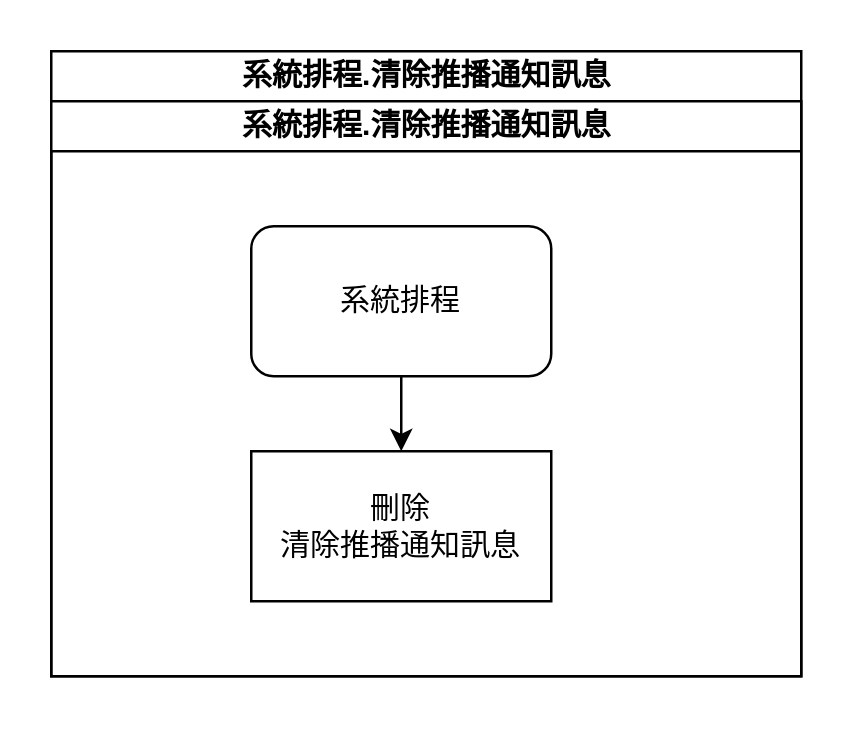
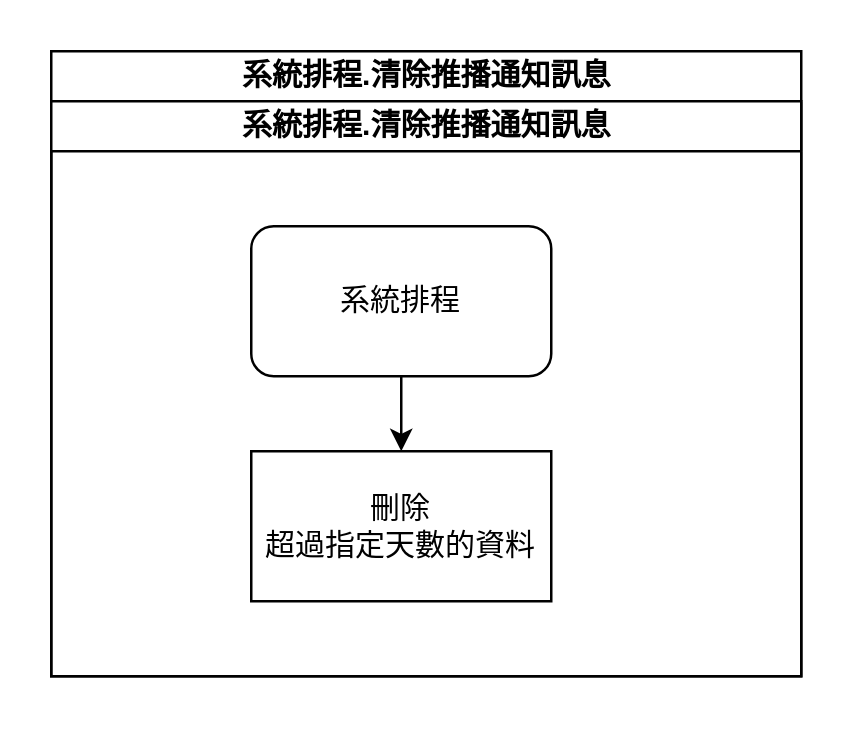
(401, 526) -> (401, 526)
